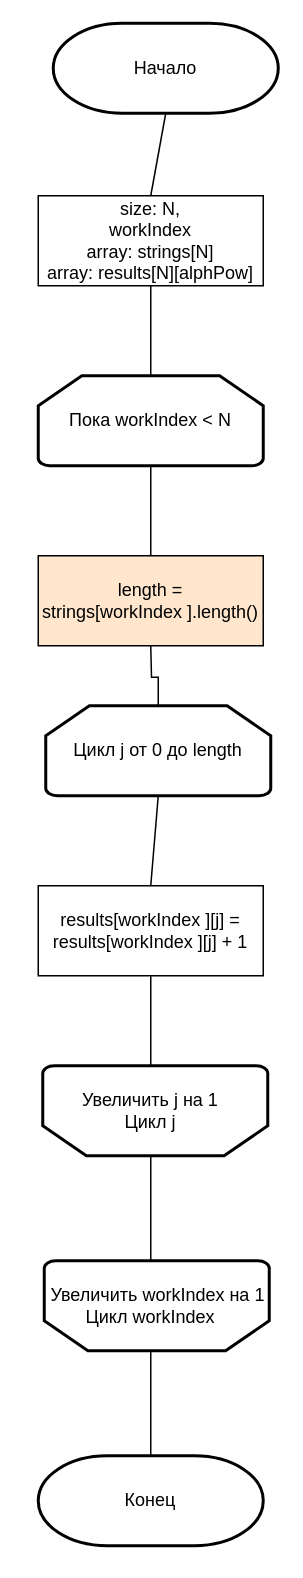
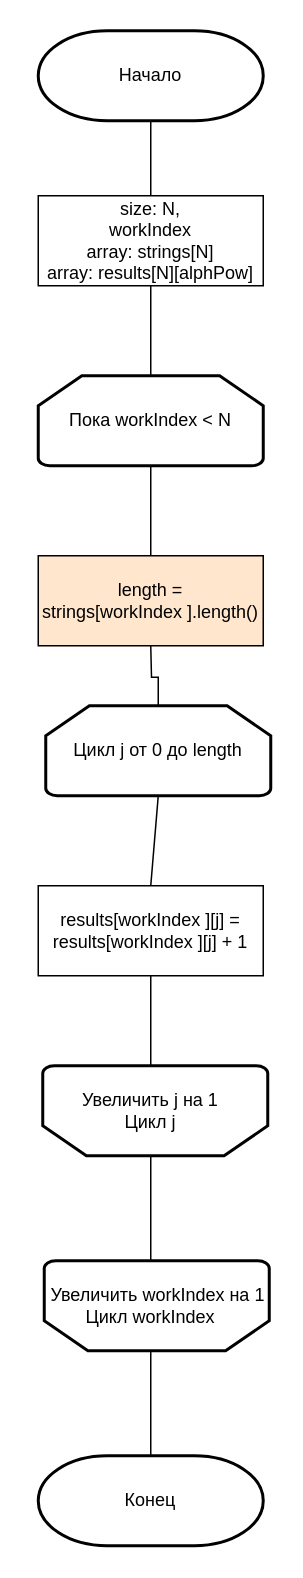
(166, 68) -> (151, 76)
